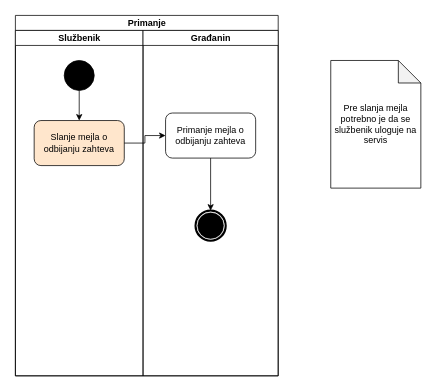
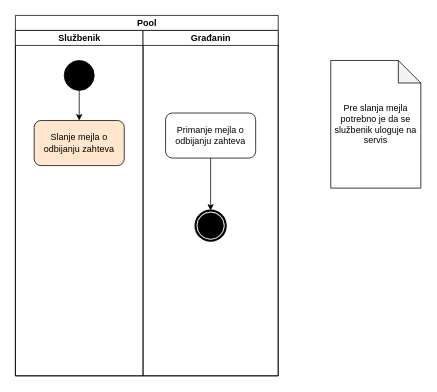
(147, 23) -> (147, 23)
(148, 135) -> none
